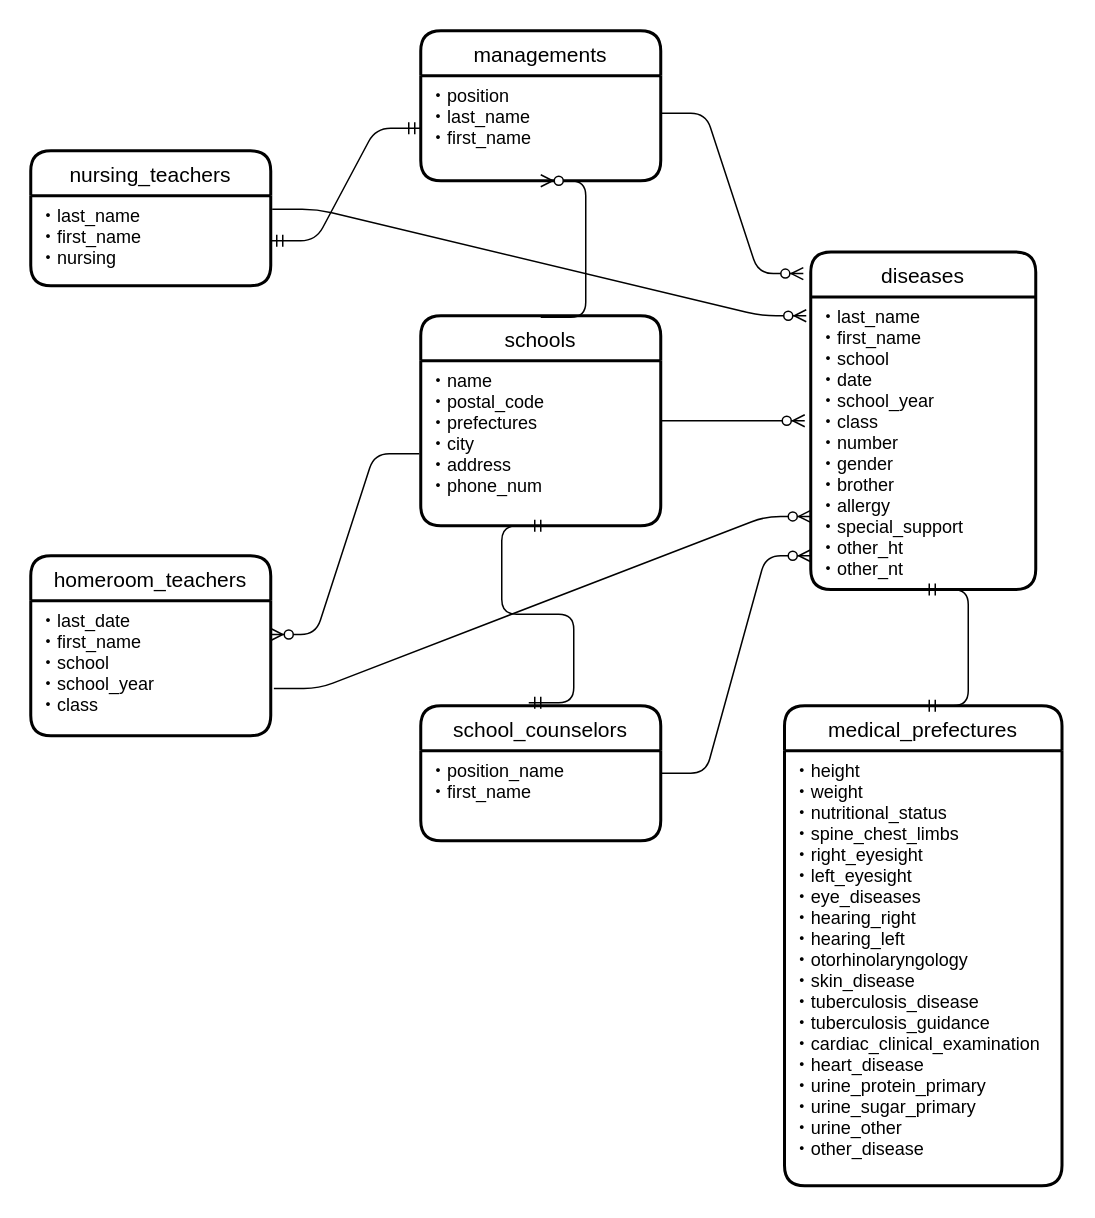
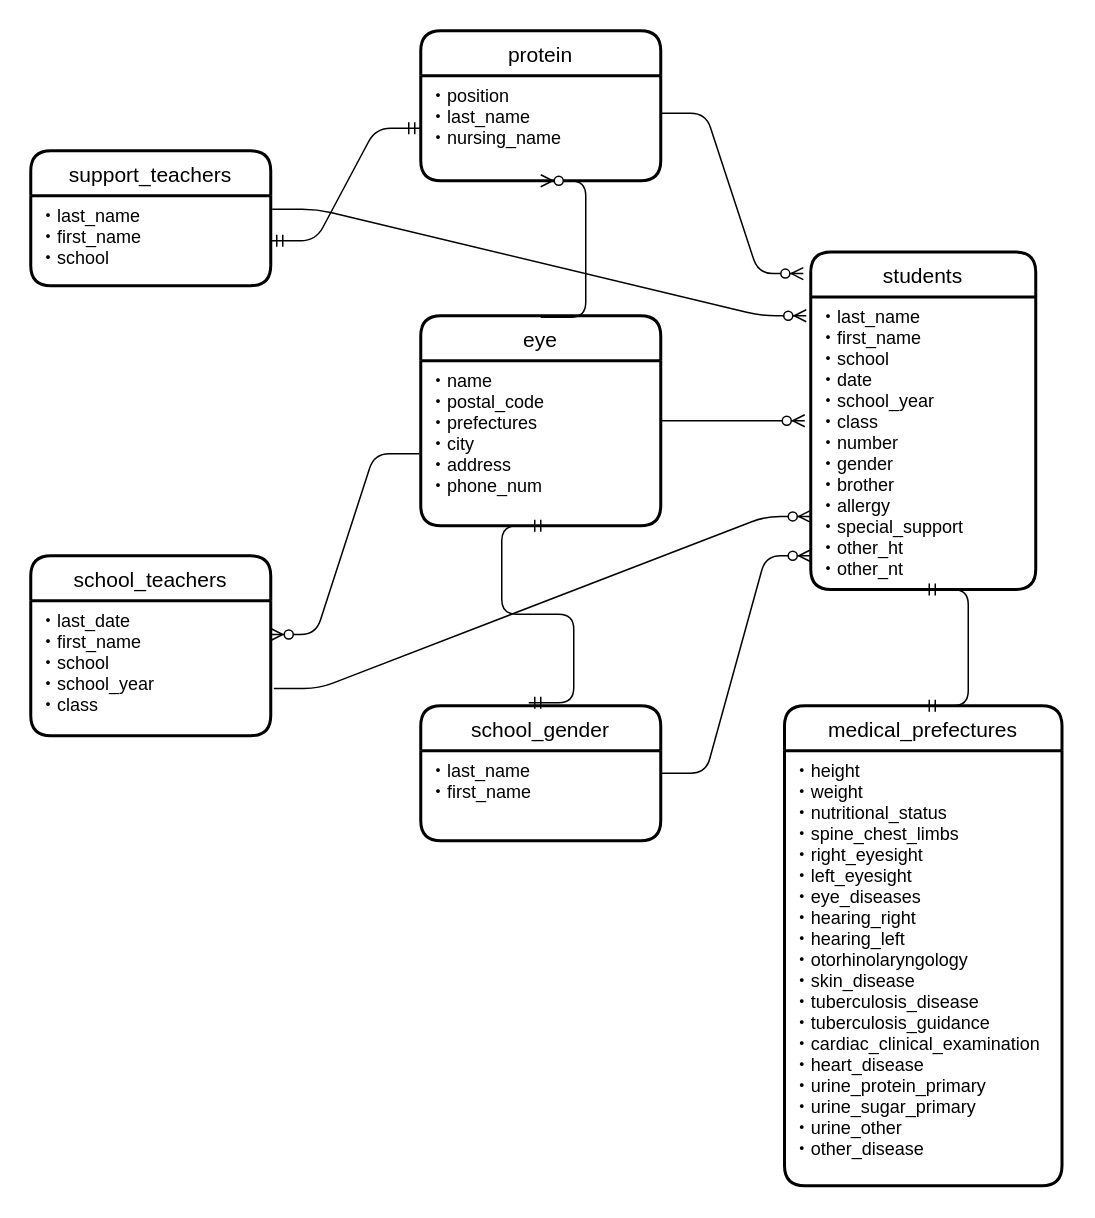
(540, 55) -> (540, 55)
(474, 96) -> (474, 96)
(150, 175) -> (150, 175)
(91, 216) -> (91, 216)
(923, 276) -> (923, 276)
(540, 340) -> (540, 340)
(150, 580) -> (150, 580)
(540, 730) -> (540, 730)
(499, 771) -> (481, 771)
